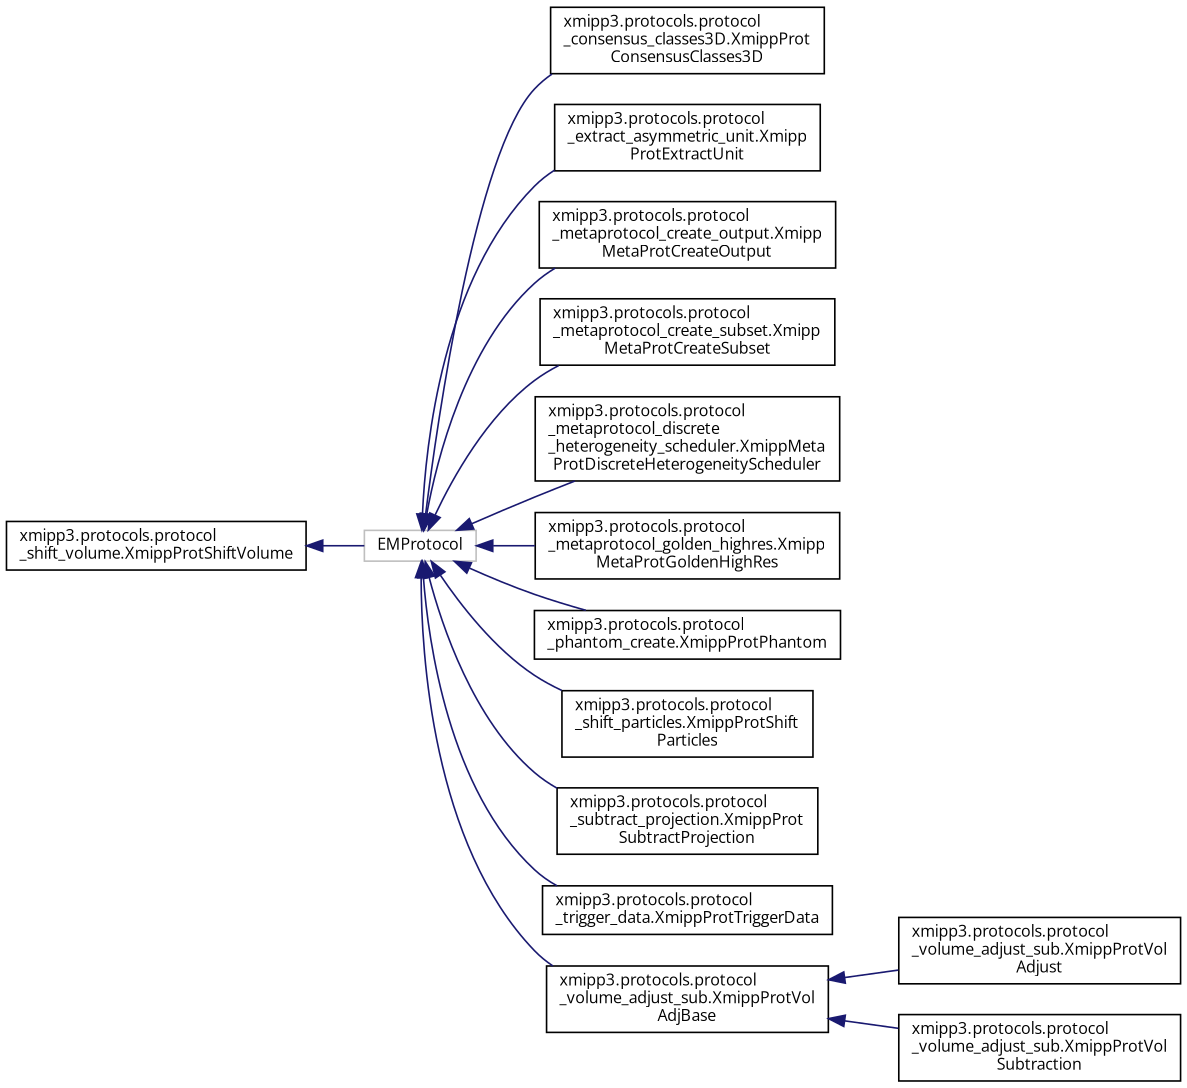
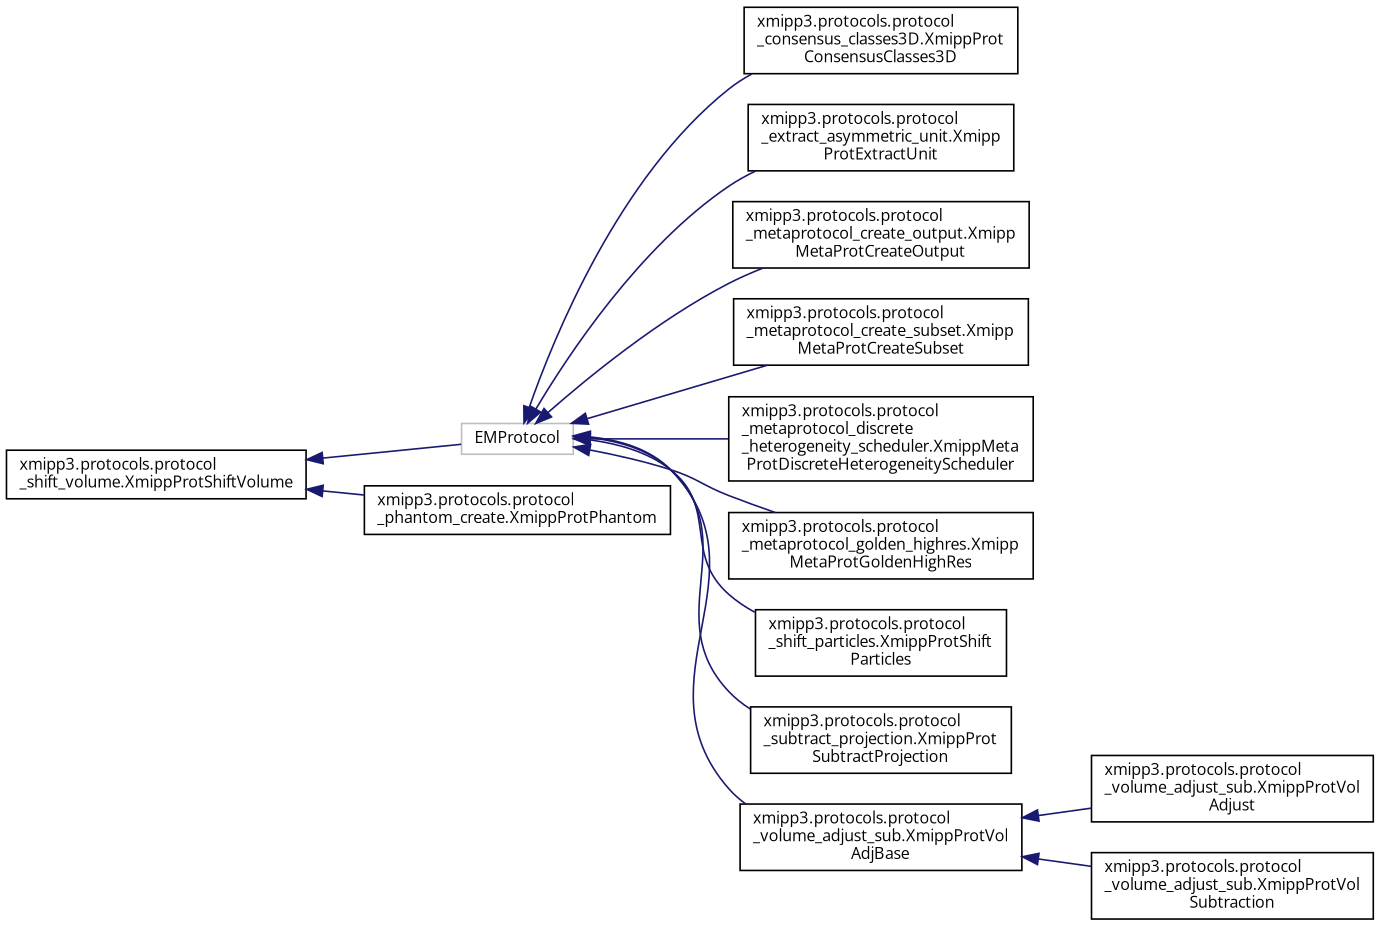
(527, 592) -> (343, 493)
(687, 910) -> none
